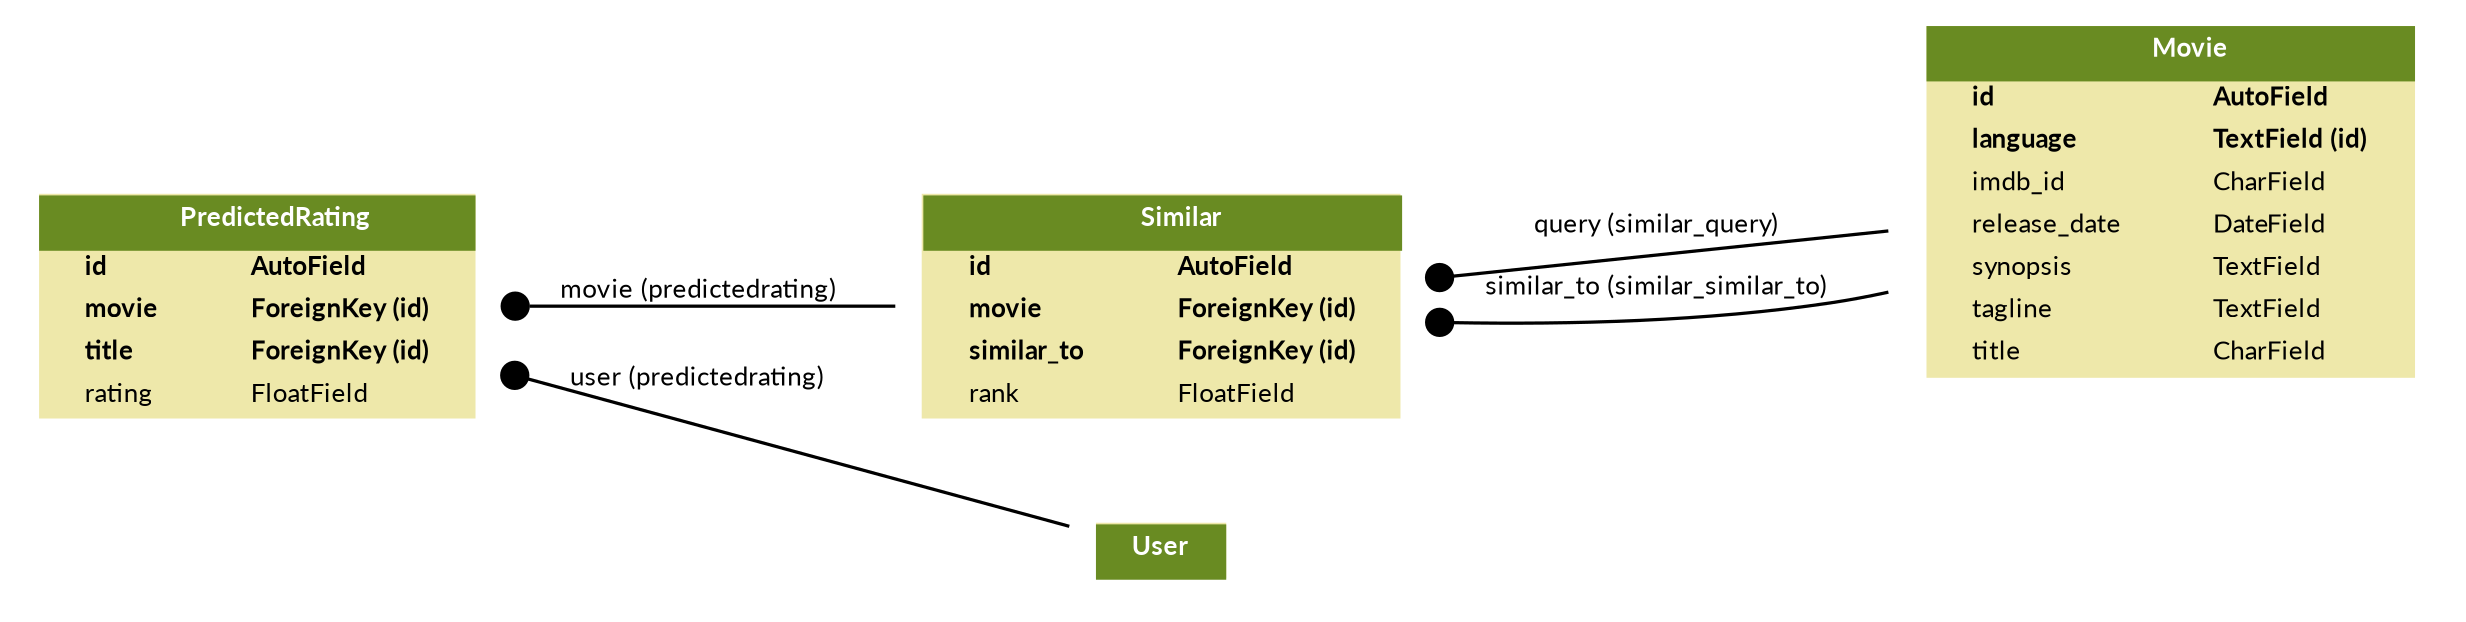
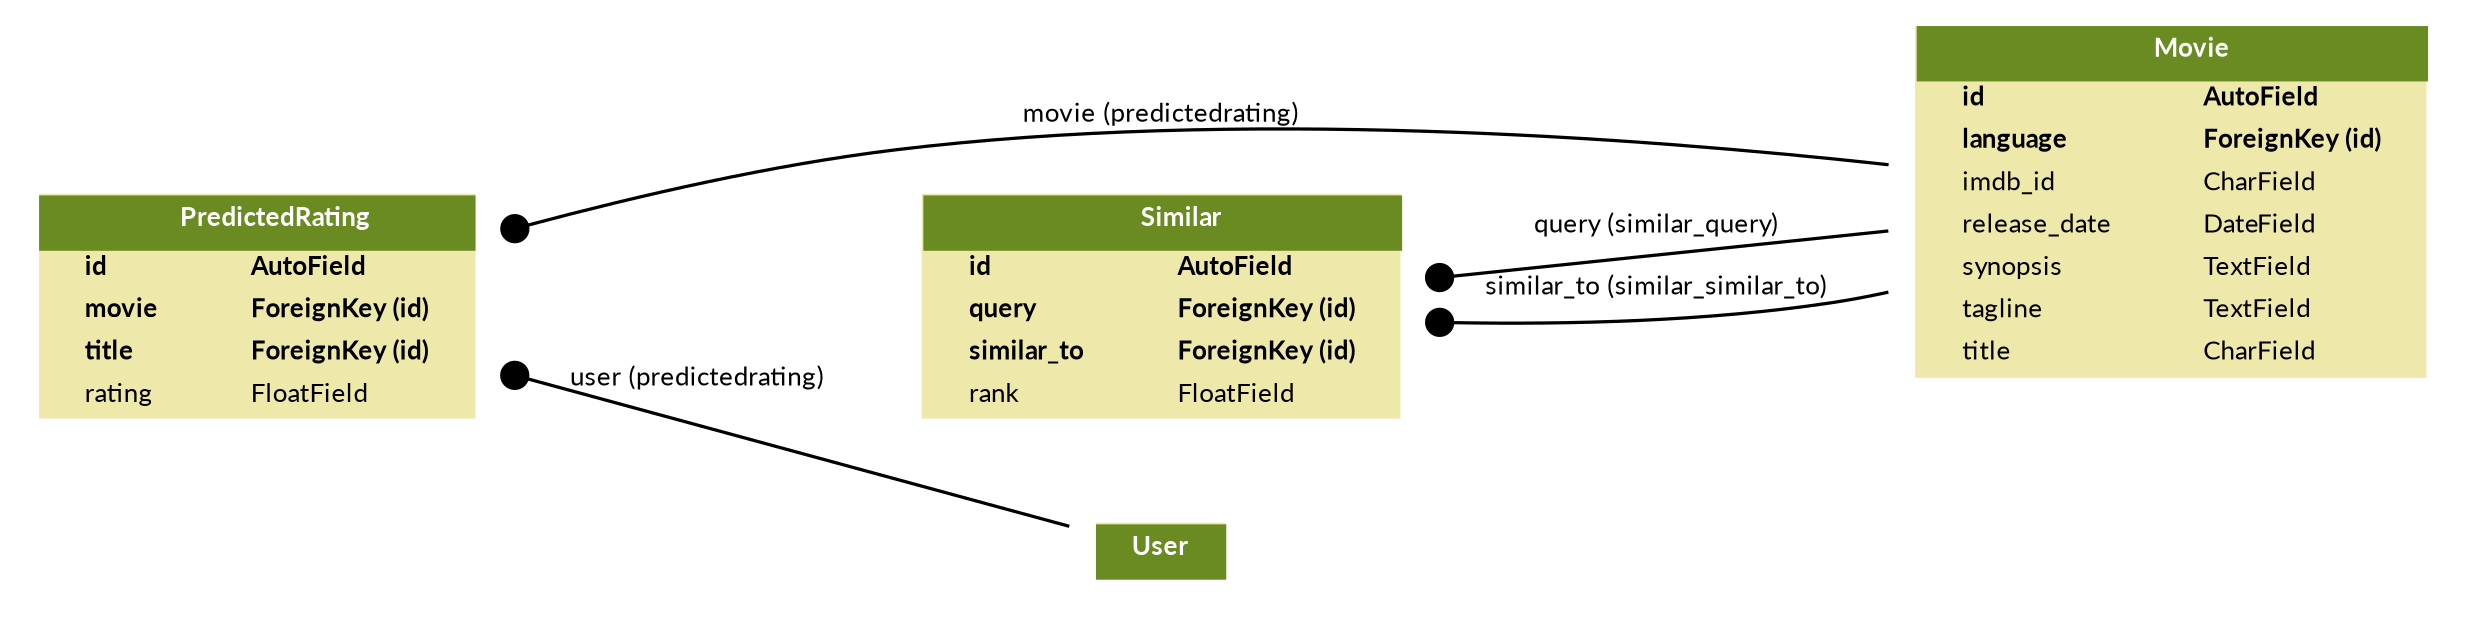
(2291, 140) -> (2293, 140)
(712, 306) -> (1204, 130)
(1006, 309) -> (1005, 309)
